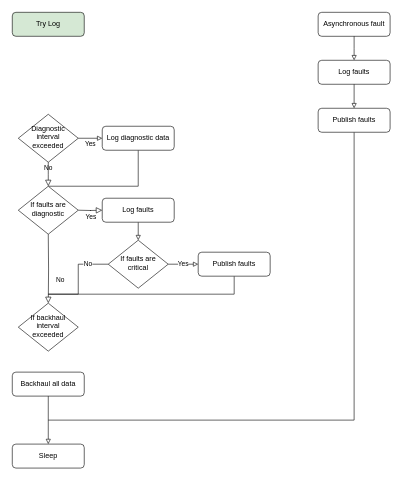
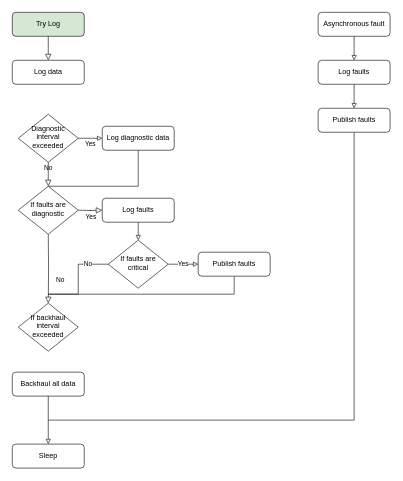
none -> (48, 44)
none -> (48, 72)
